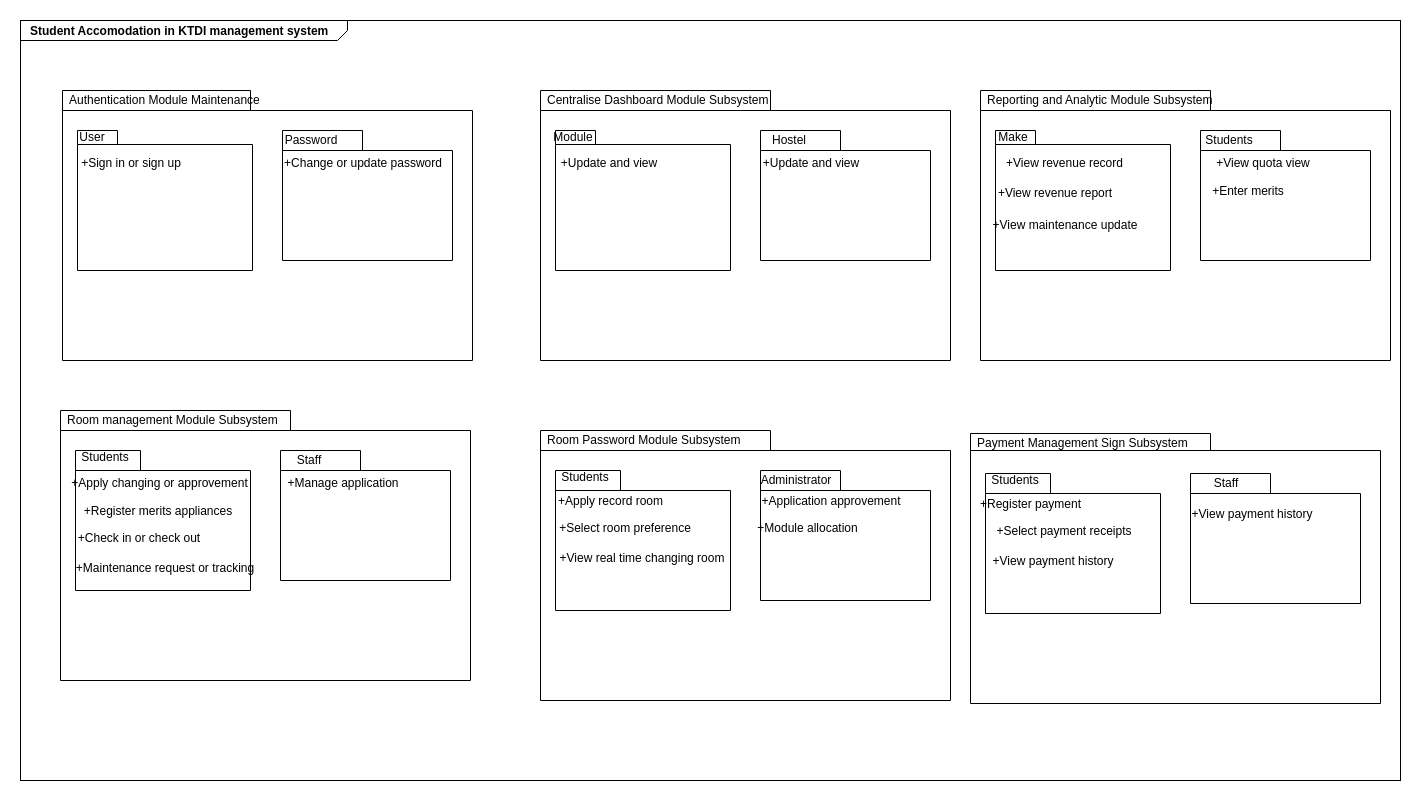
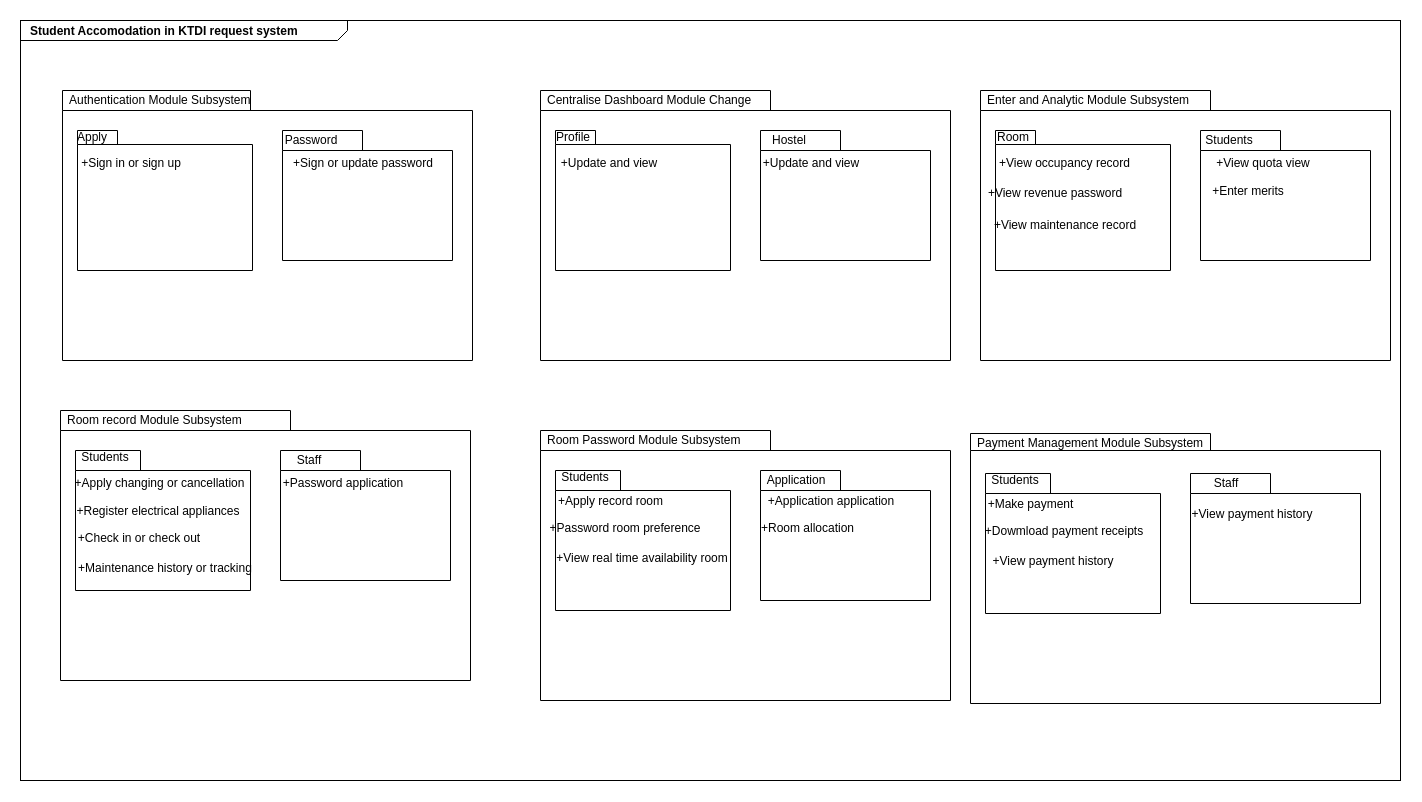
(711, 21) -> (711, 21)
(171, 101) -> (166, 101)
(662, 101) -> (652, 101)
(1106, 101) -> (1094, 101)
(93, 138) -> (93, 138)
(574, 138) -> (574, 138)
(1014, 138) -> (1014, 138)
(364, 164) -> (364, 164)
(1065, 164) -> (1065, 164)
(1056, 194) -> (1056, 194)
(1066, 226) -> (1066, 226)
(169, 421) -> (155, 421)
(1082, 444) -> (1089, 444)
(797, 481) -> (797, 481)
(160, 484) -> (160, 484)
(344, 484) -> (344, 484)
(832, 502) -> (832, 502)
(1031, 505) -> (1031, 505)
(159, 512) -> (159, 512)
(626, 529) -> (626, 529)
(808, 529) -> (808, 529)
(1065, 532) -> (1065, 532)
(643, 559) -> (643, 559)
(166, 569) -> (166, 569)
